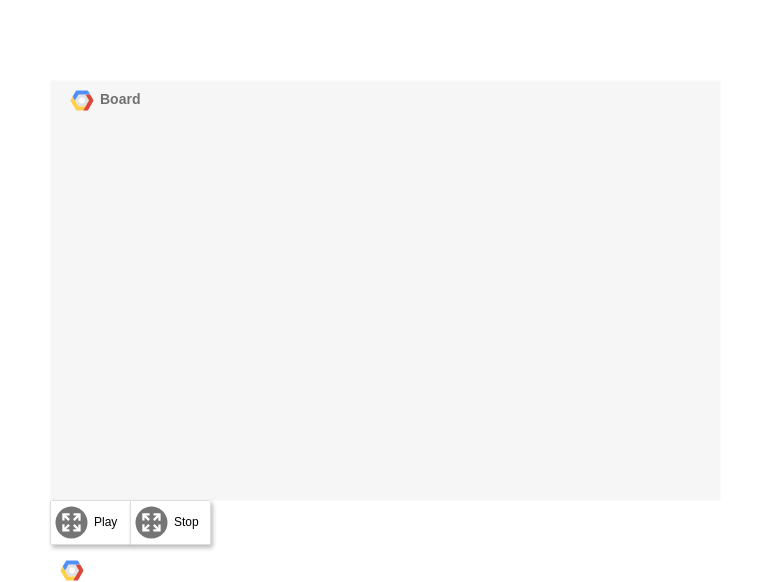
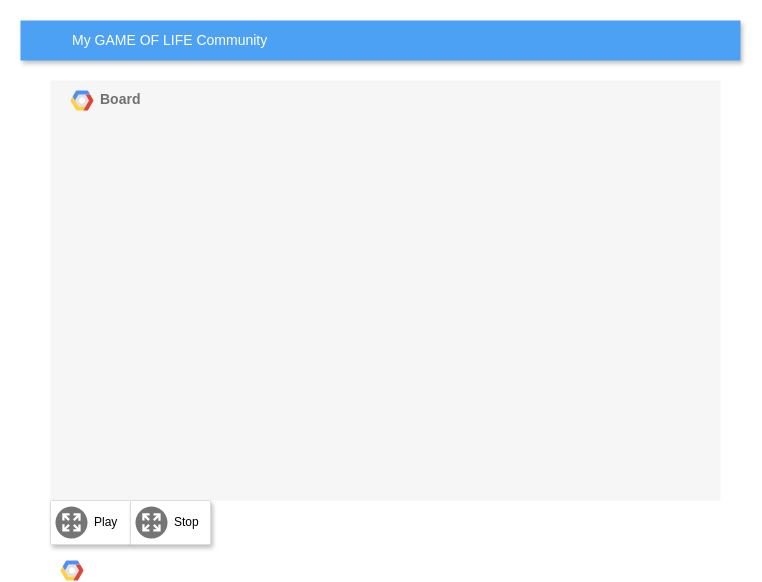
none -> (381, 41)
